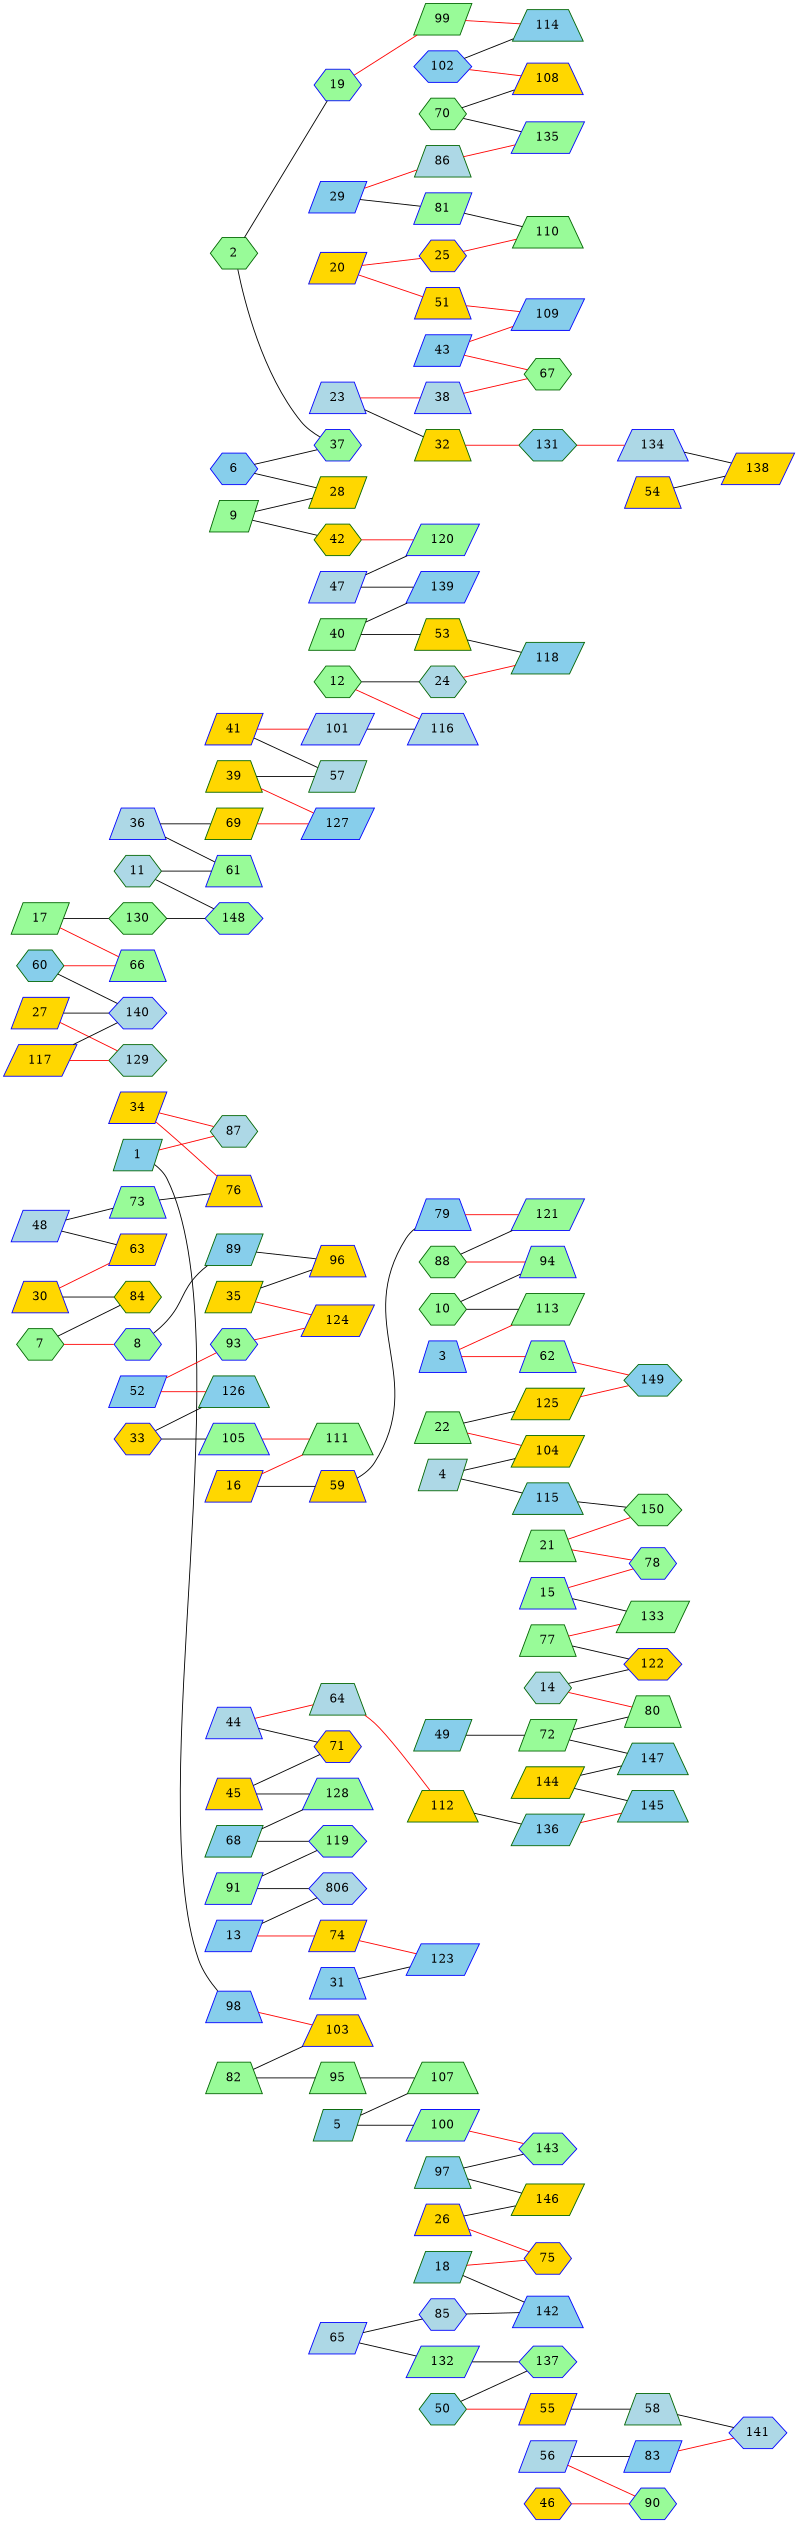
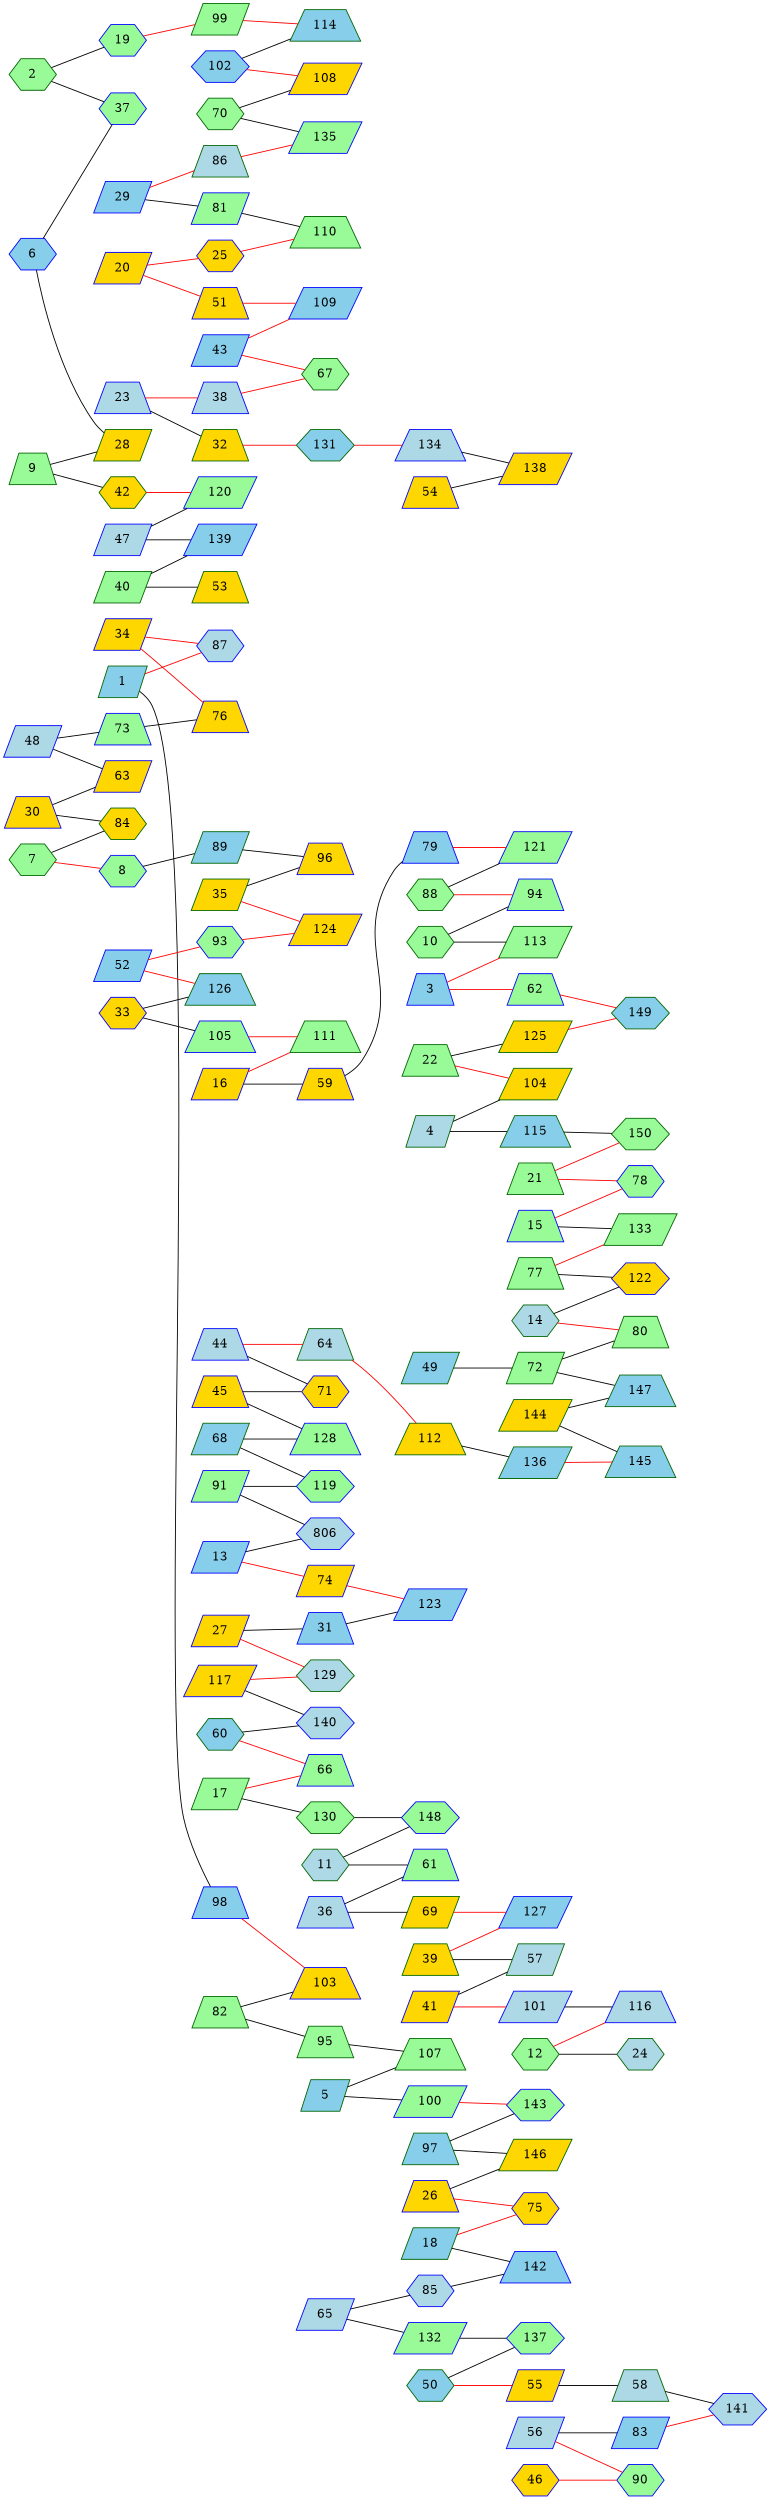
(548, 79) -> (325, 79)
(234, 516) -> (33, 469)
(548, 658) -> none
(86, 1013) -> (273, 1630)
(234, 1131) -> (220, 646)
(84, 1276) -> (74, 796)
